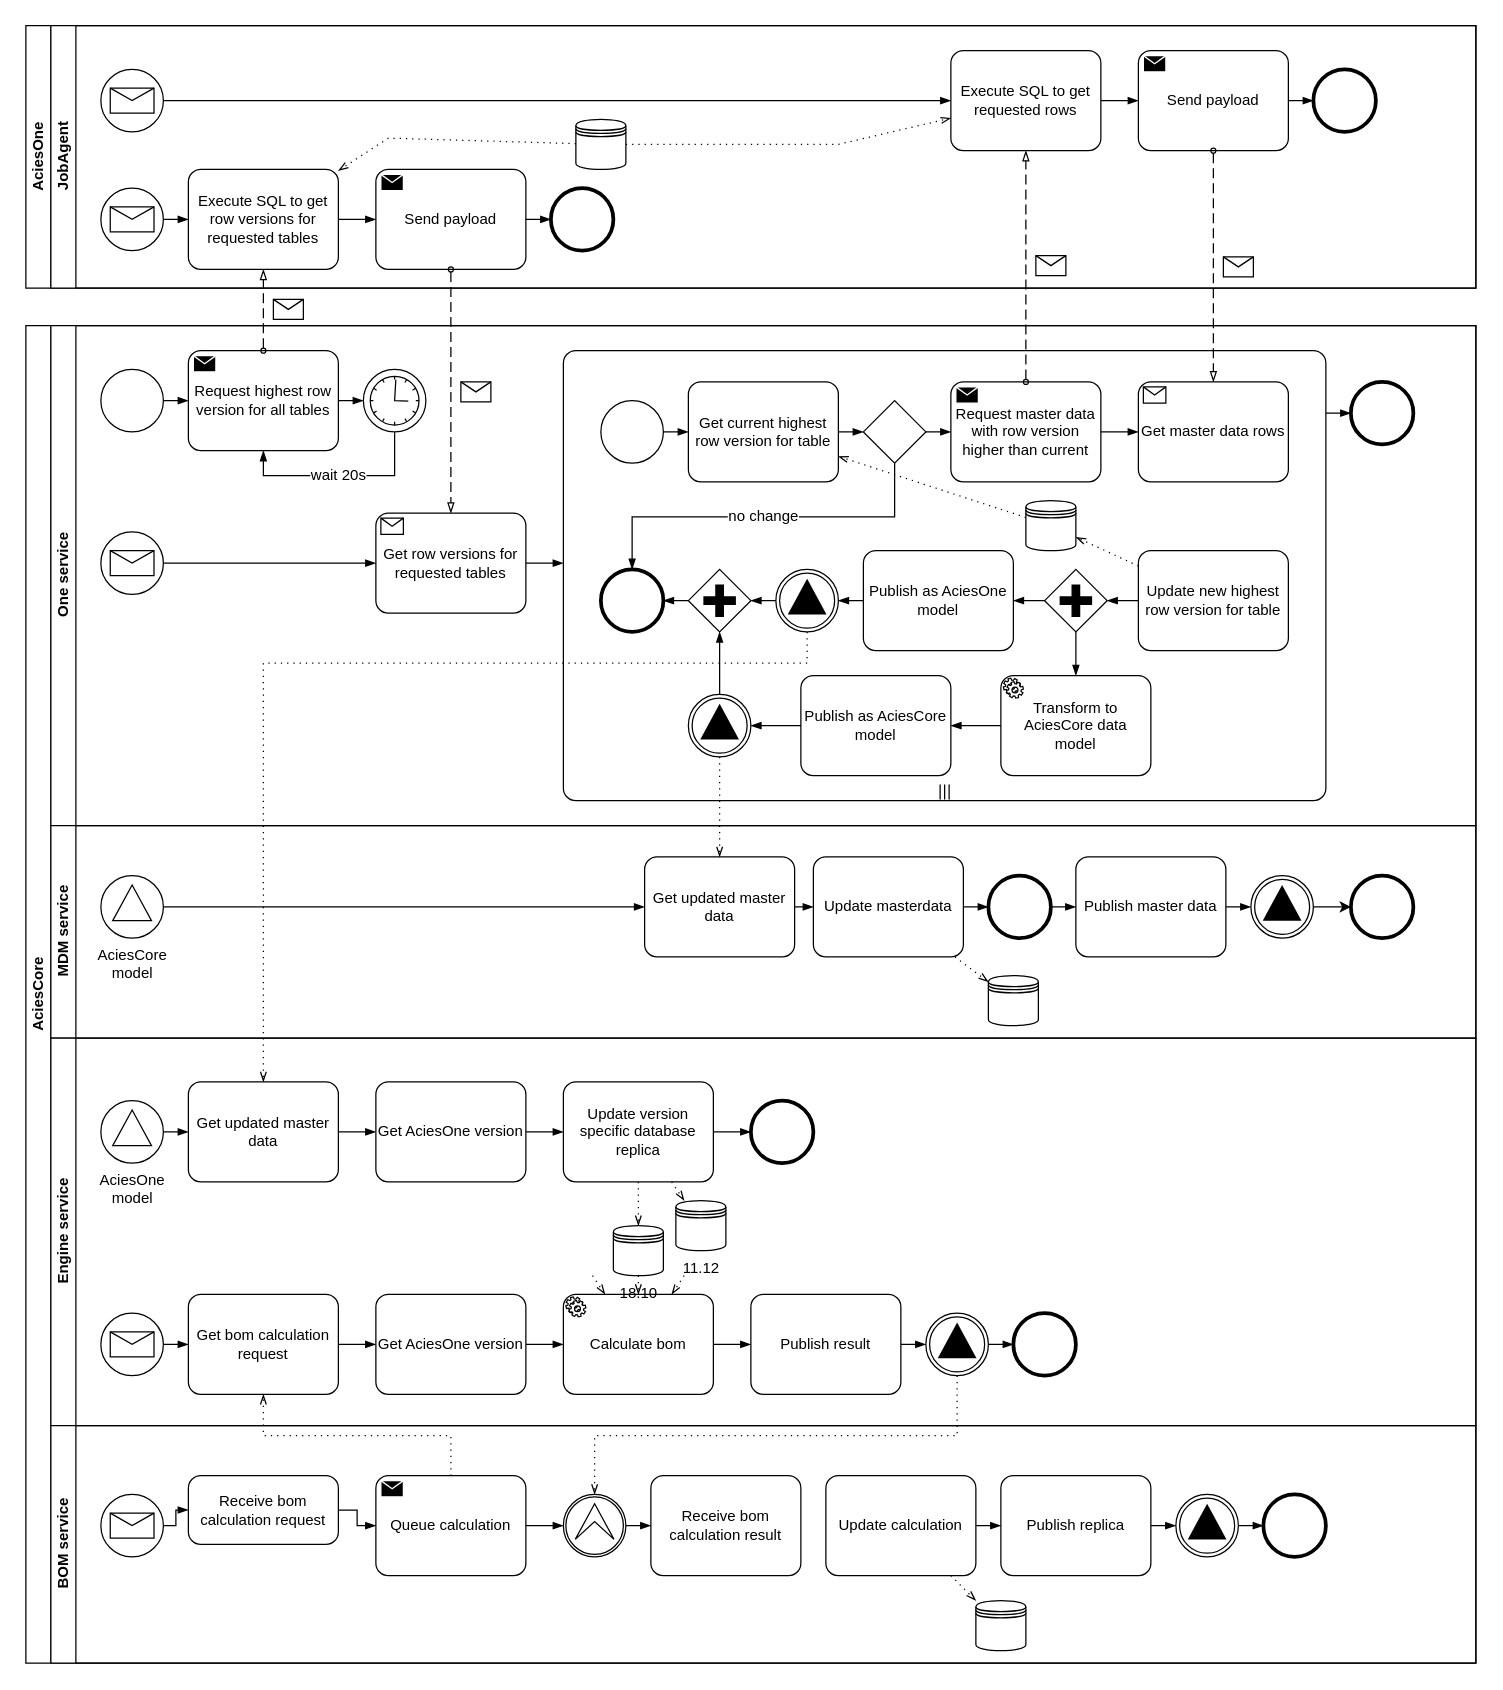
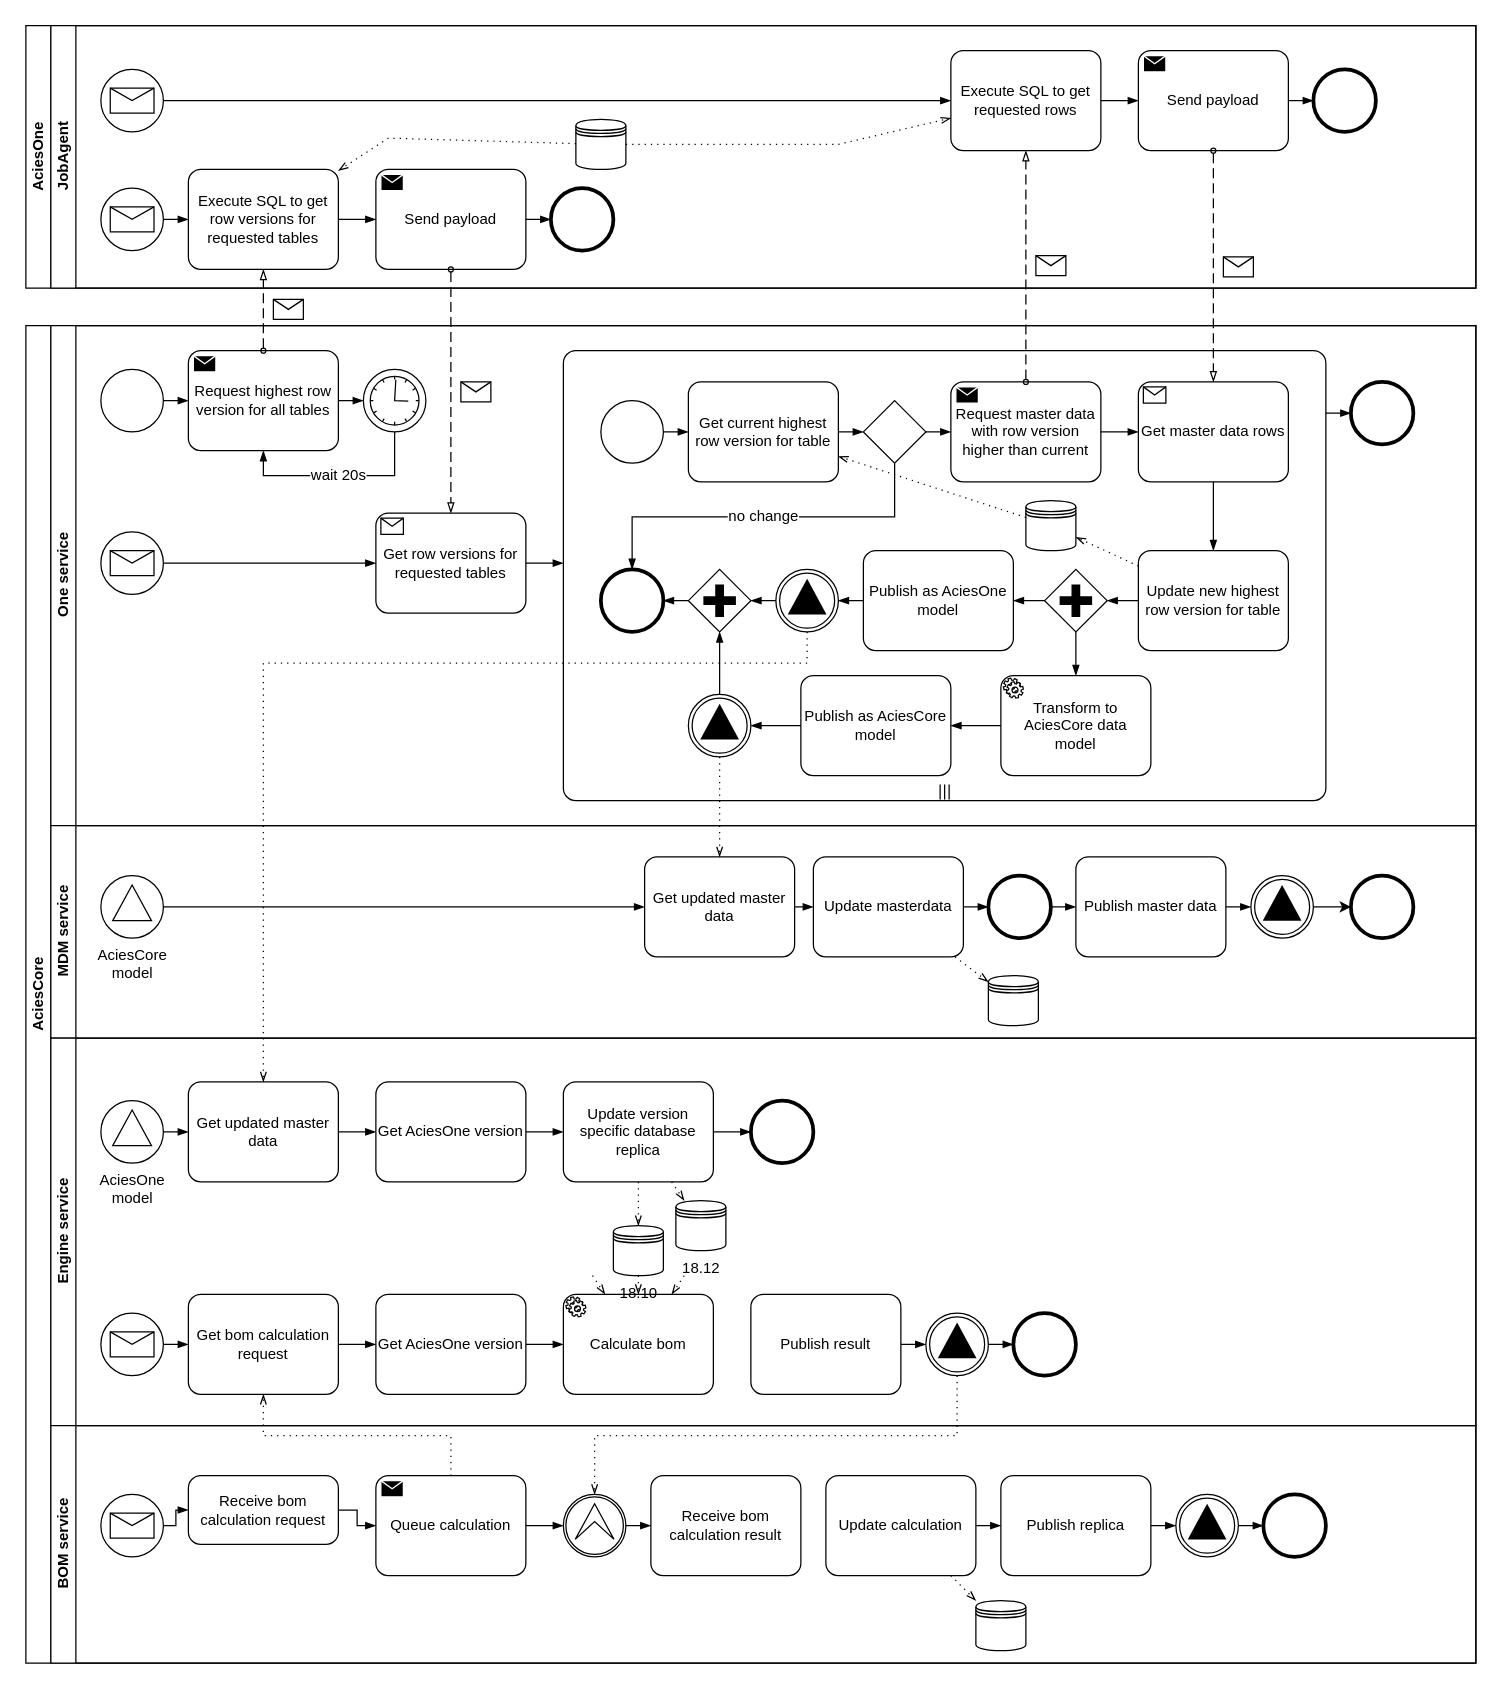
none -> (1213, 511)
(701, 1268) -> (701, 1268)
(727, 1344) -> none
